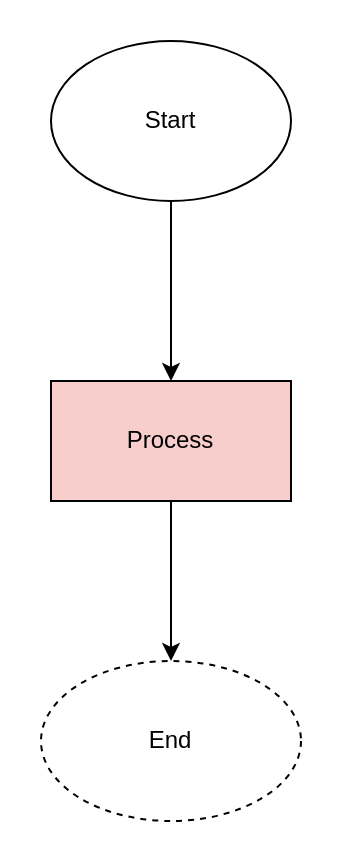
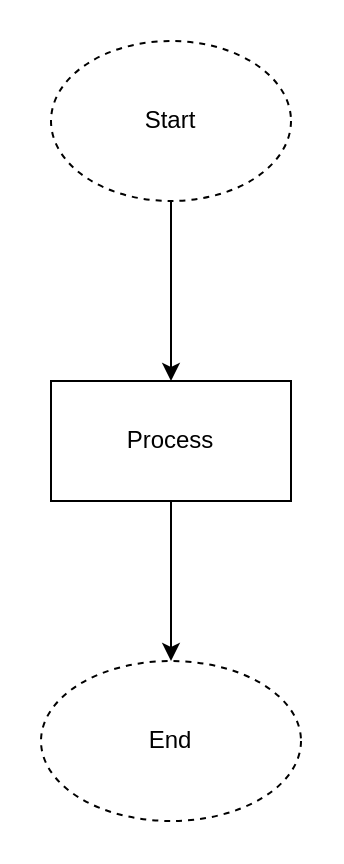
(171, 121) -> (171, 121)
(171, 441) -> (171, 441)
